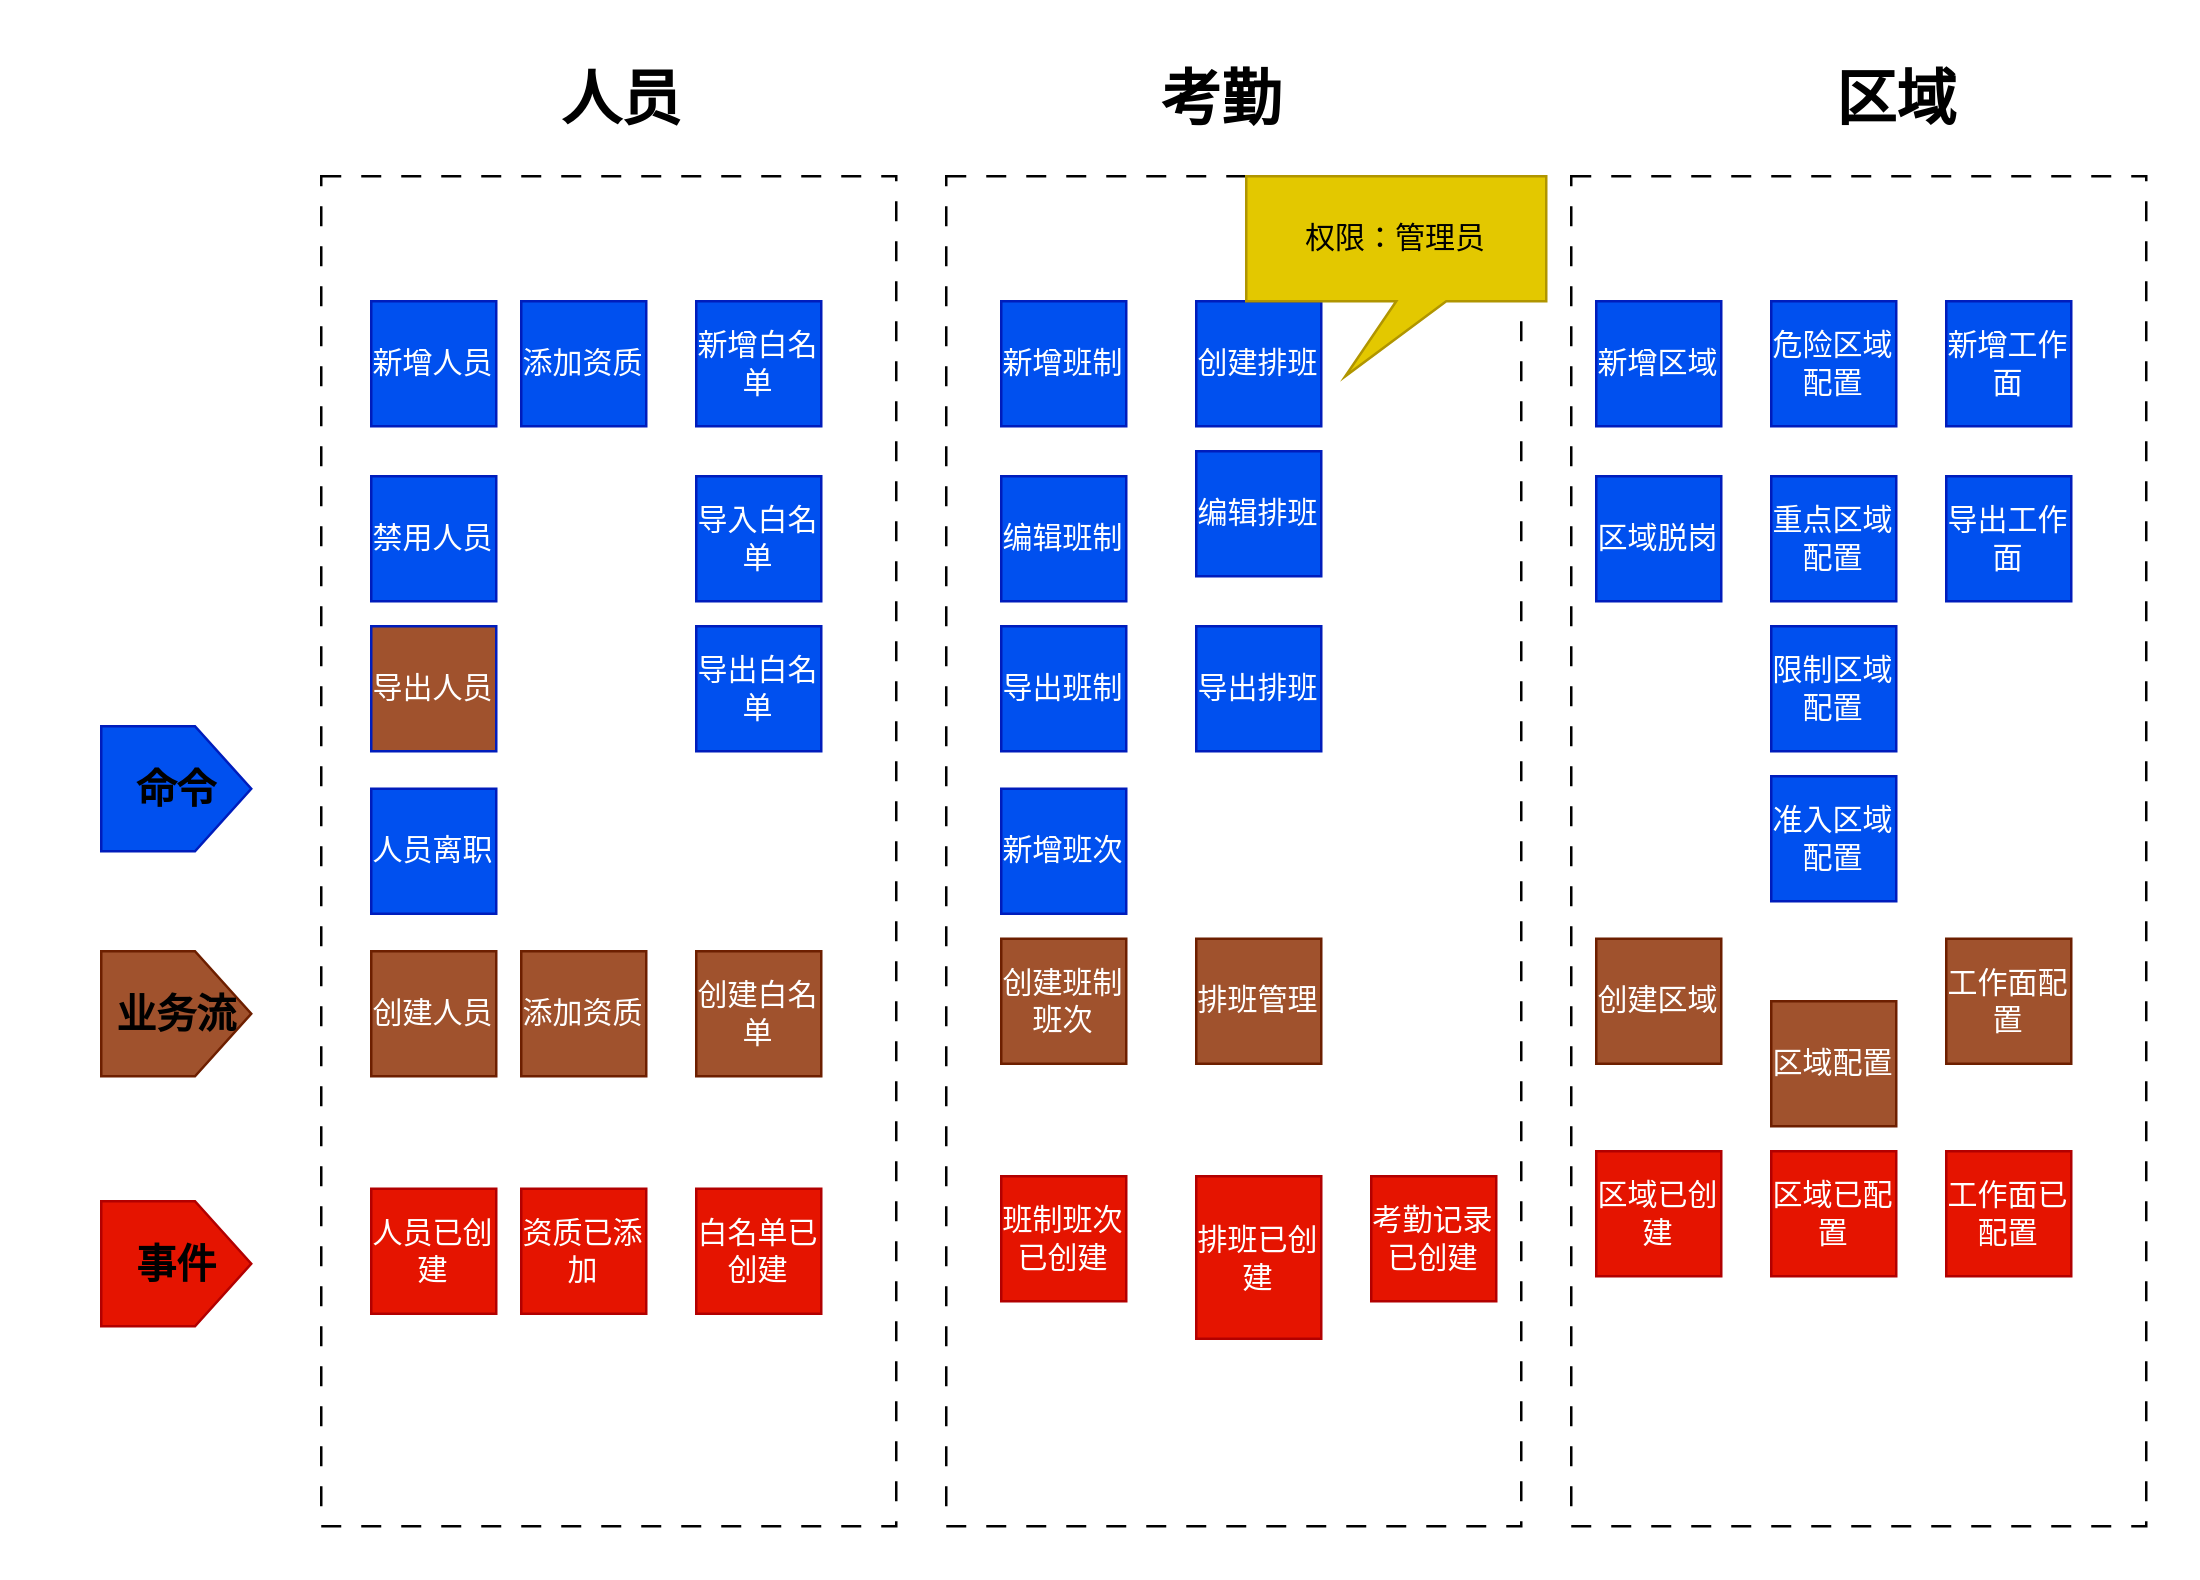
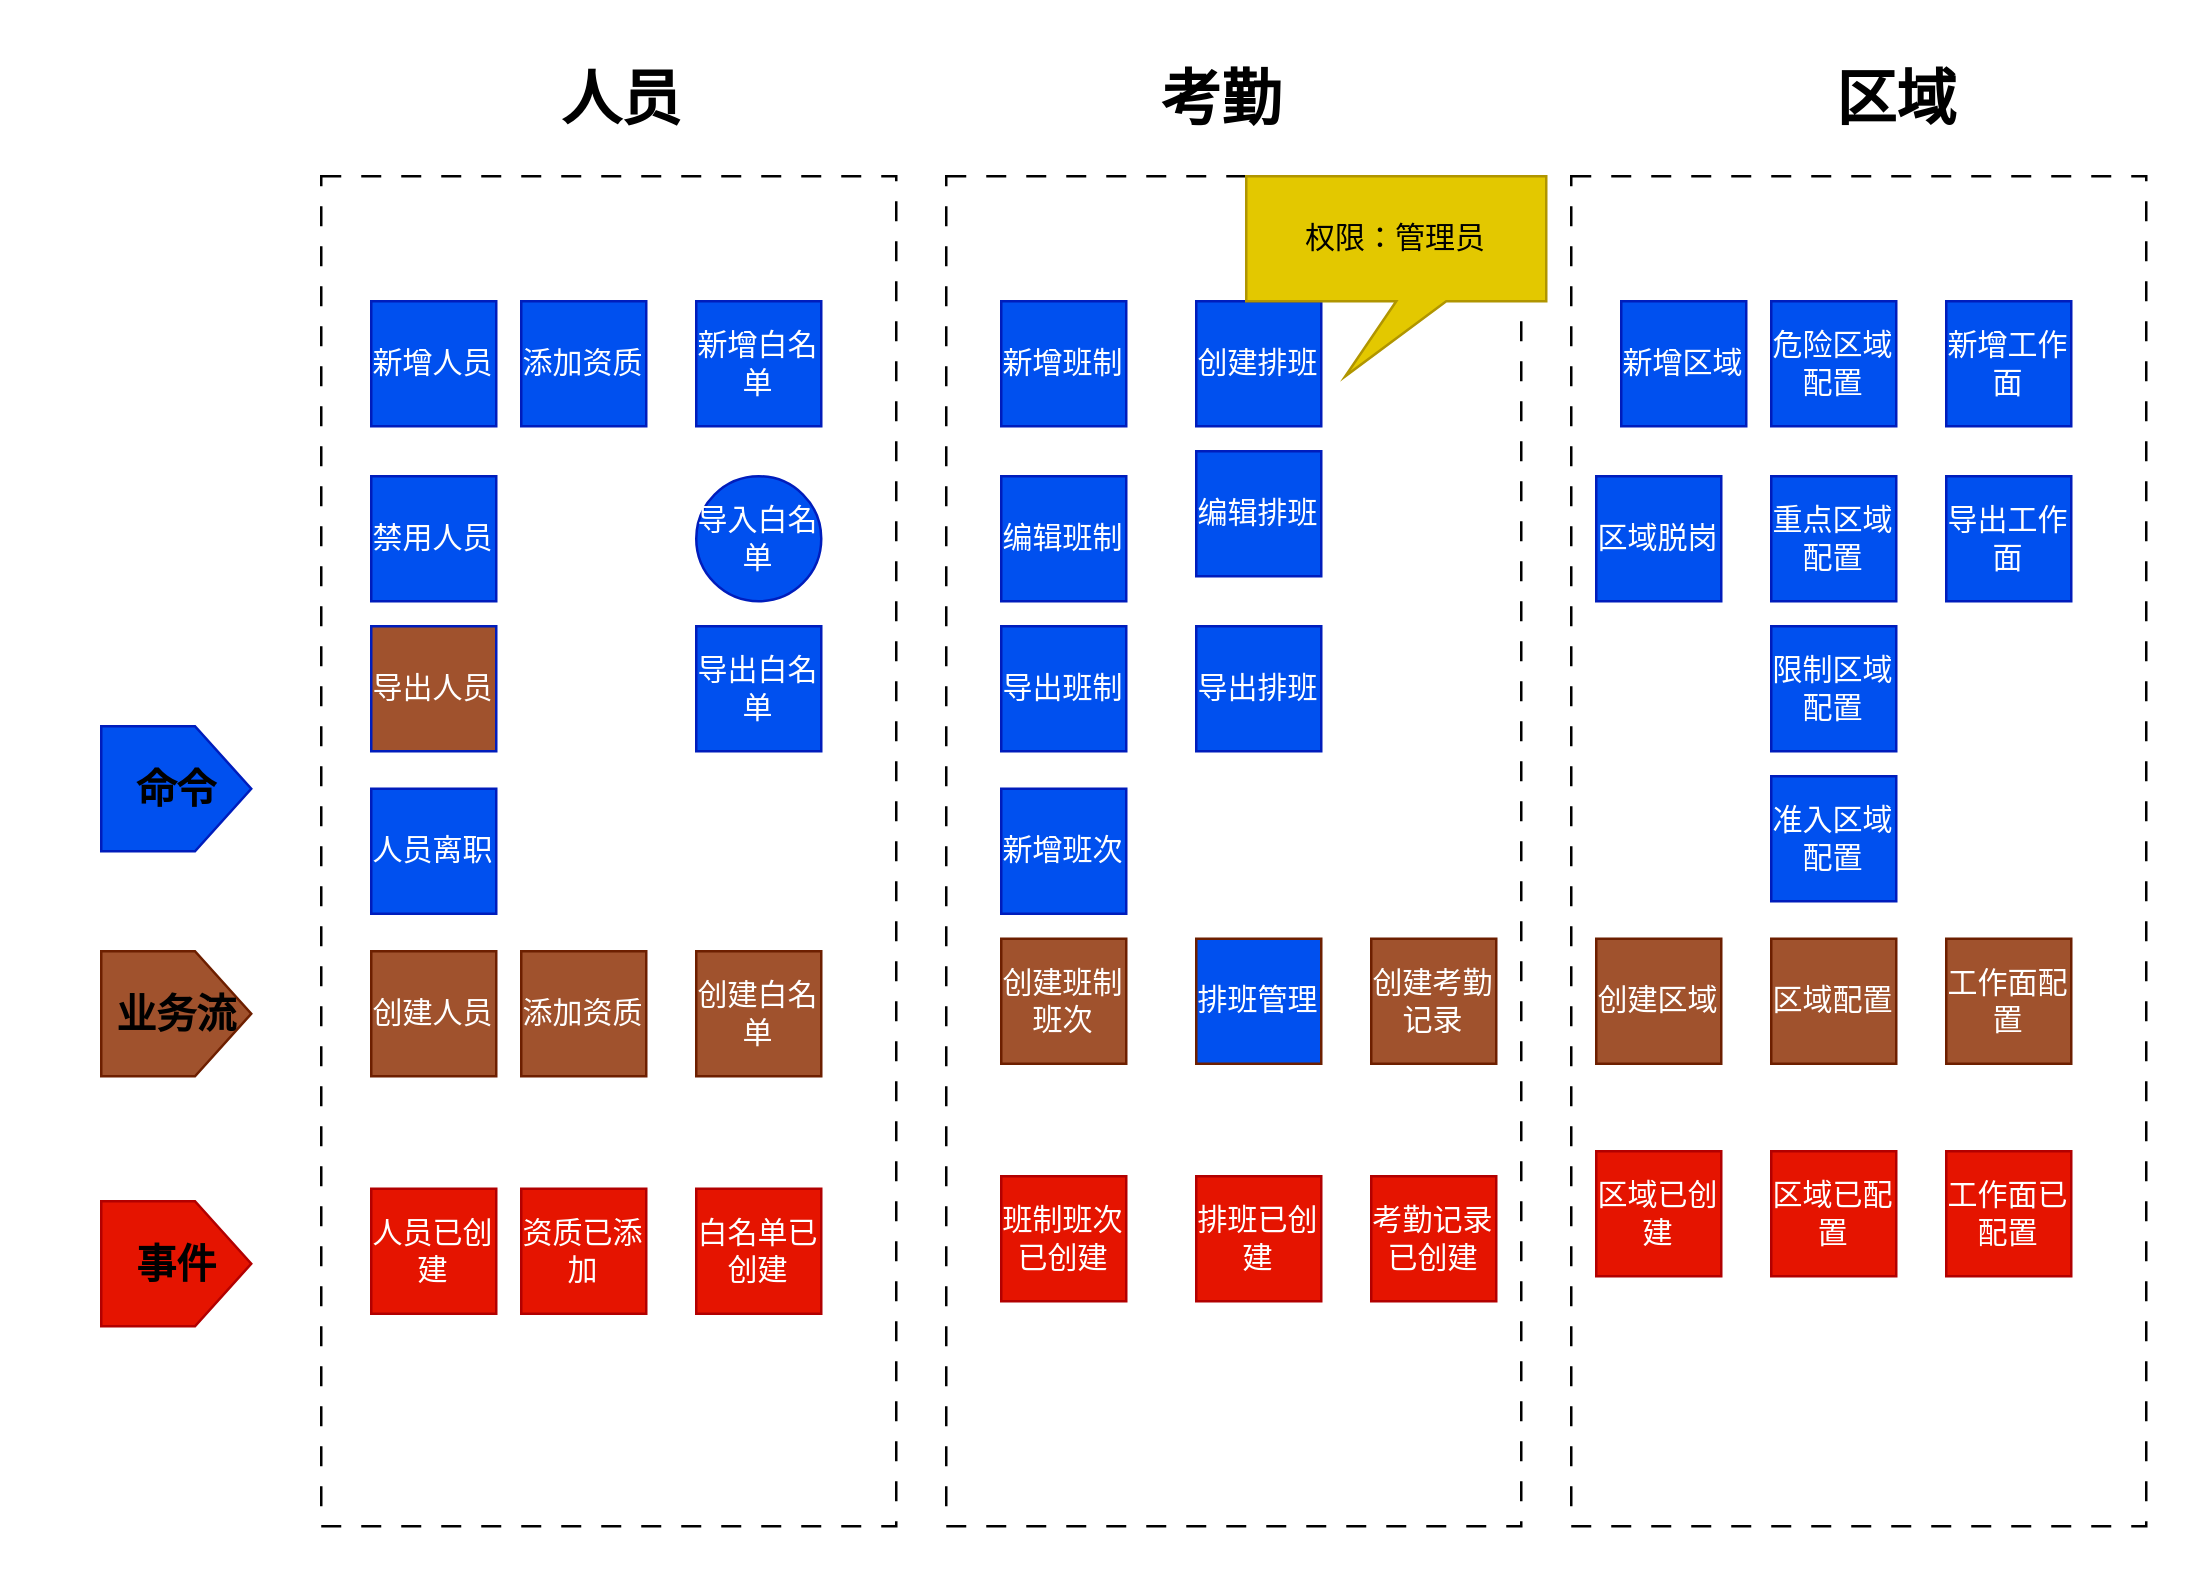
(1659, 364) -> (1684, 364)
(759, 539) -> (759, 539)
(1259, 1001) -> (1259, 1001)
none -> (1434, 1001)
(1834, 1064) -> (1834, 1001)
(1259, 1258) -> (1259, 1239)
